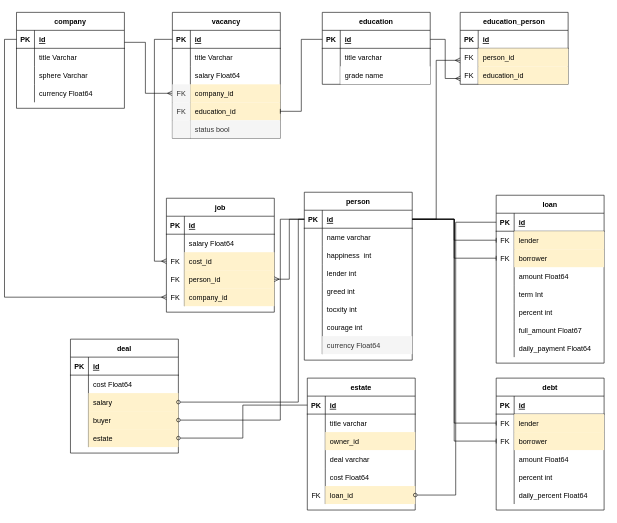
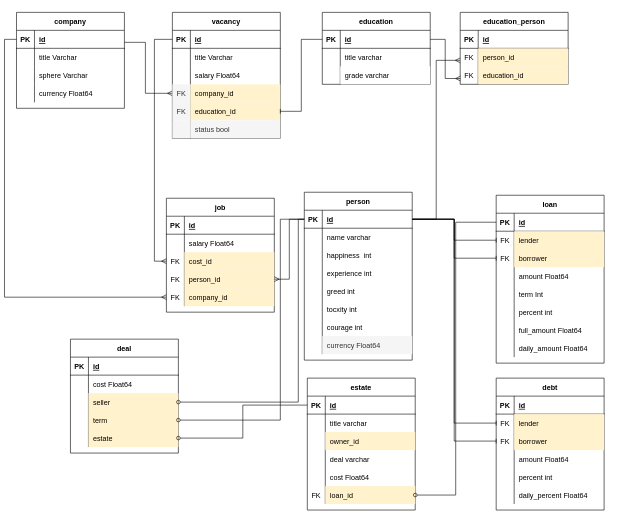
(364, 76) -> (370, 76)
(344, 274) -> (352, 274)
(554, 331) -> (554, 331)
(558, 349) -> (556, 349)
(104, 403) -> (103, 403)
(103, 421) -> (101, 421)
